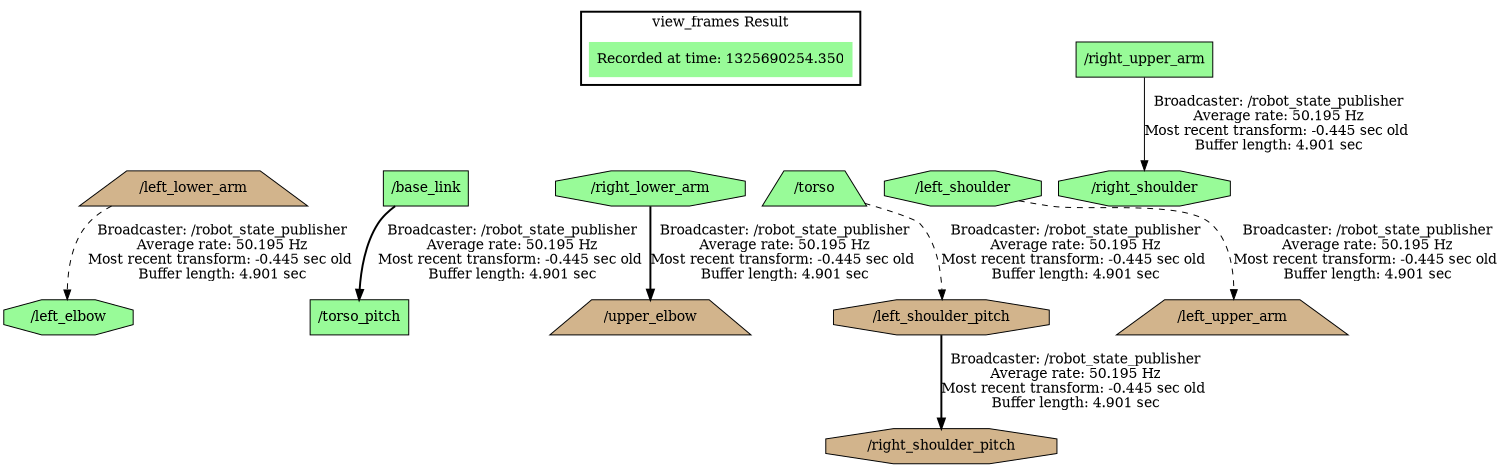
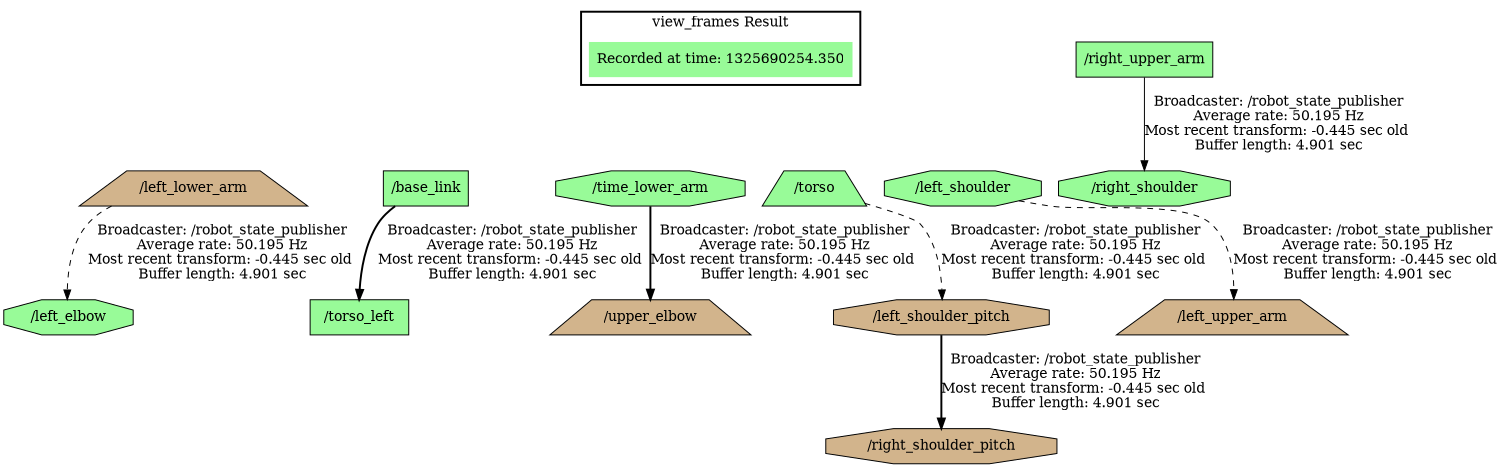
(650, 188) -> (650, 188)
(359, 317) -> (359, 317)
